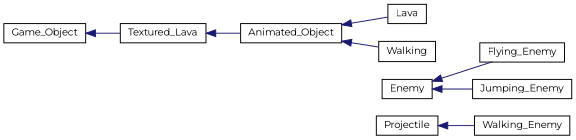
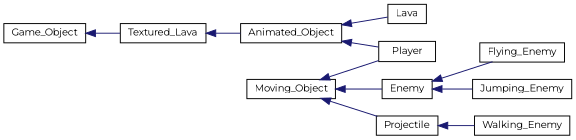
(407, 51) -> (407, 51)
none -> (291, 89)
